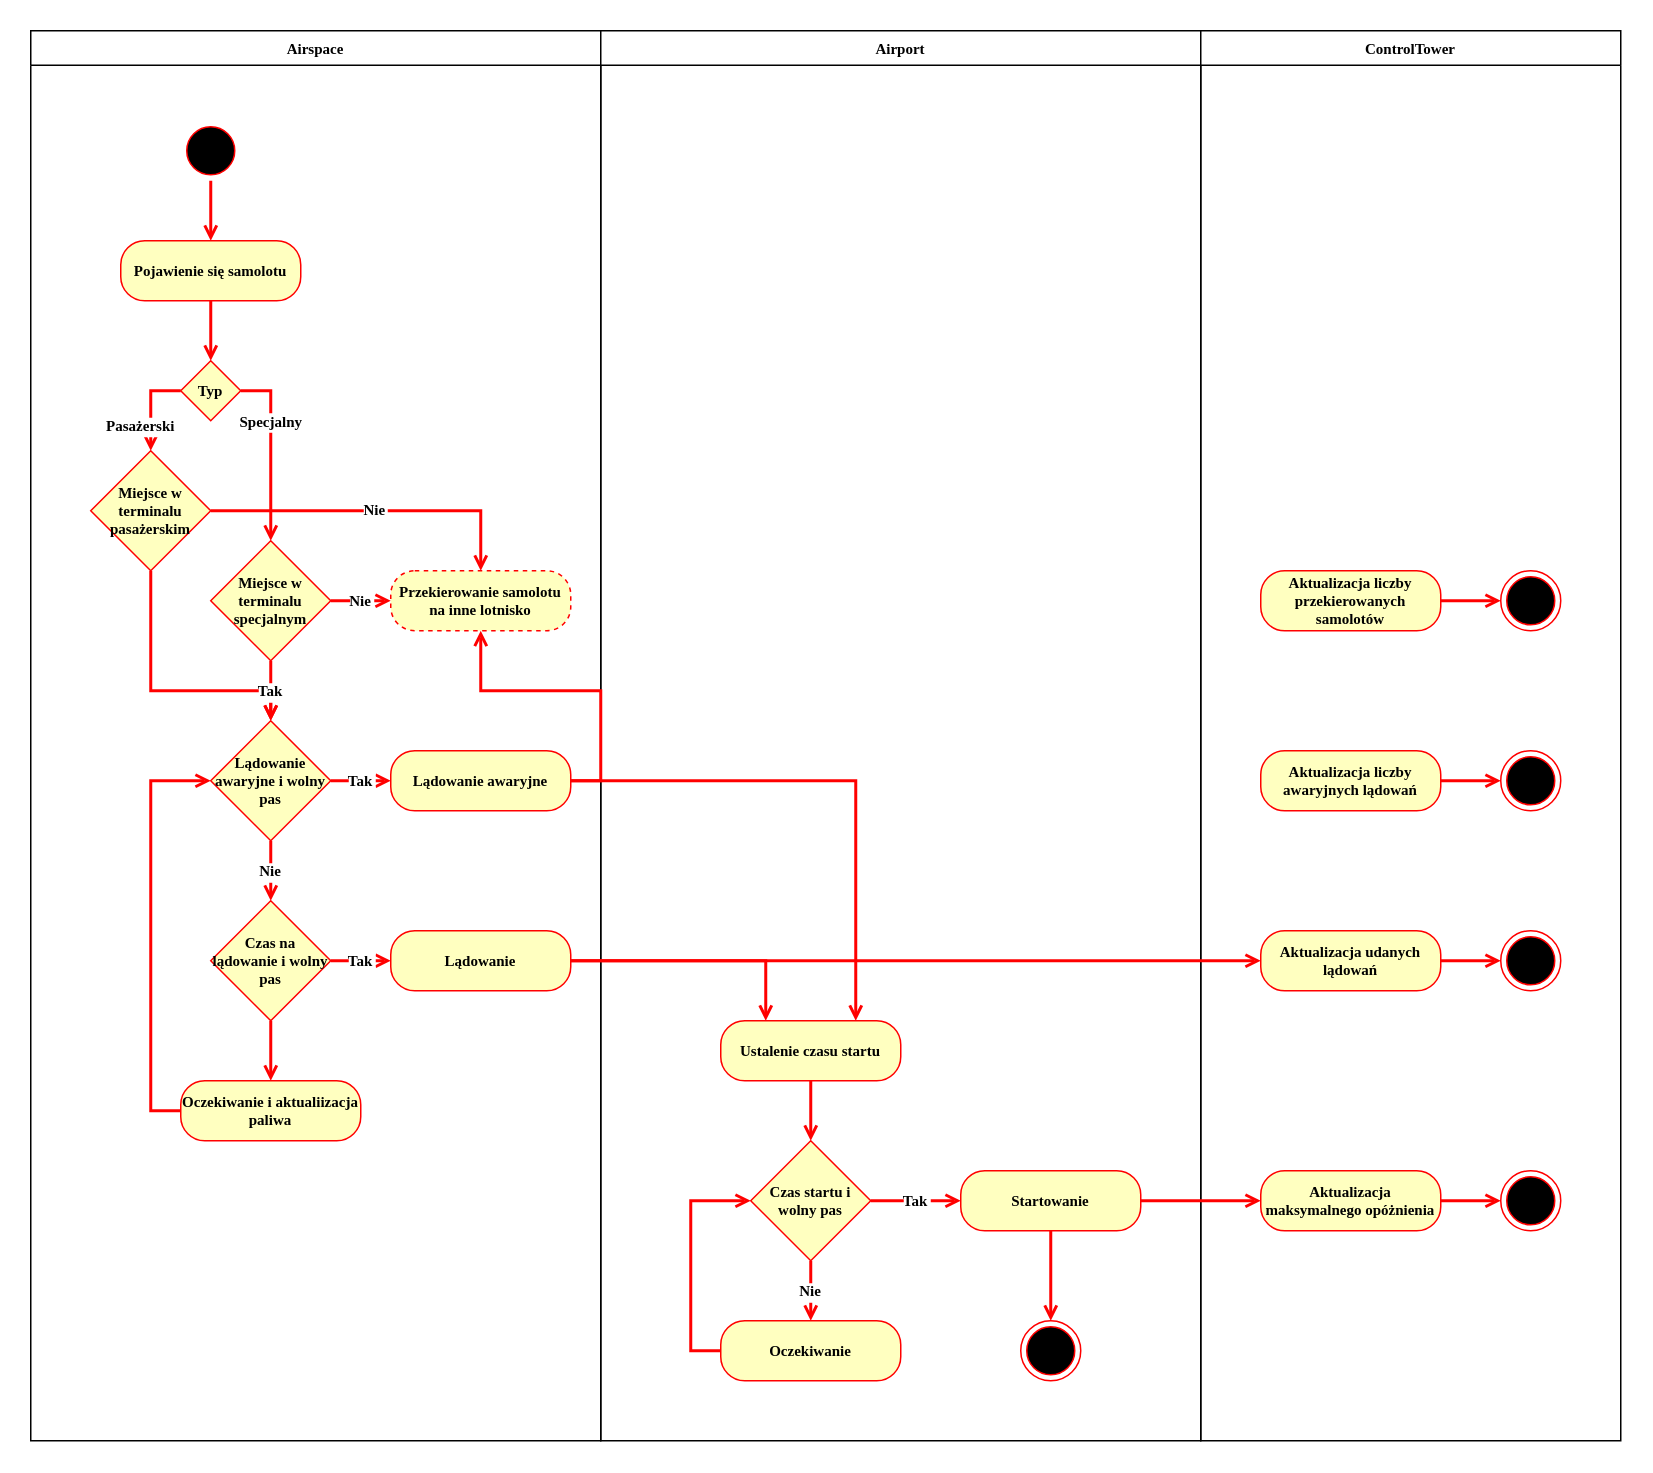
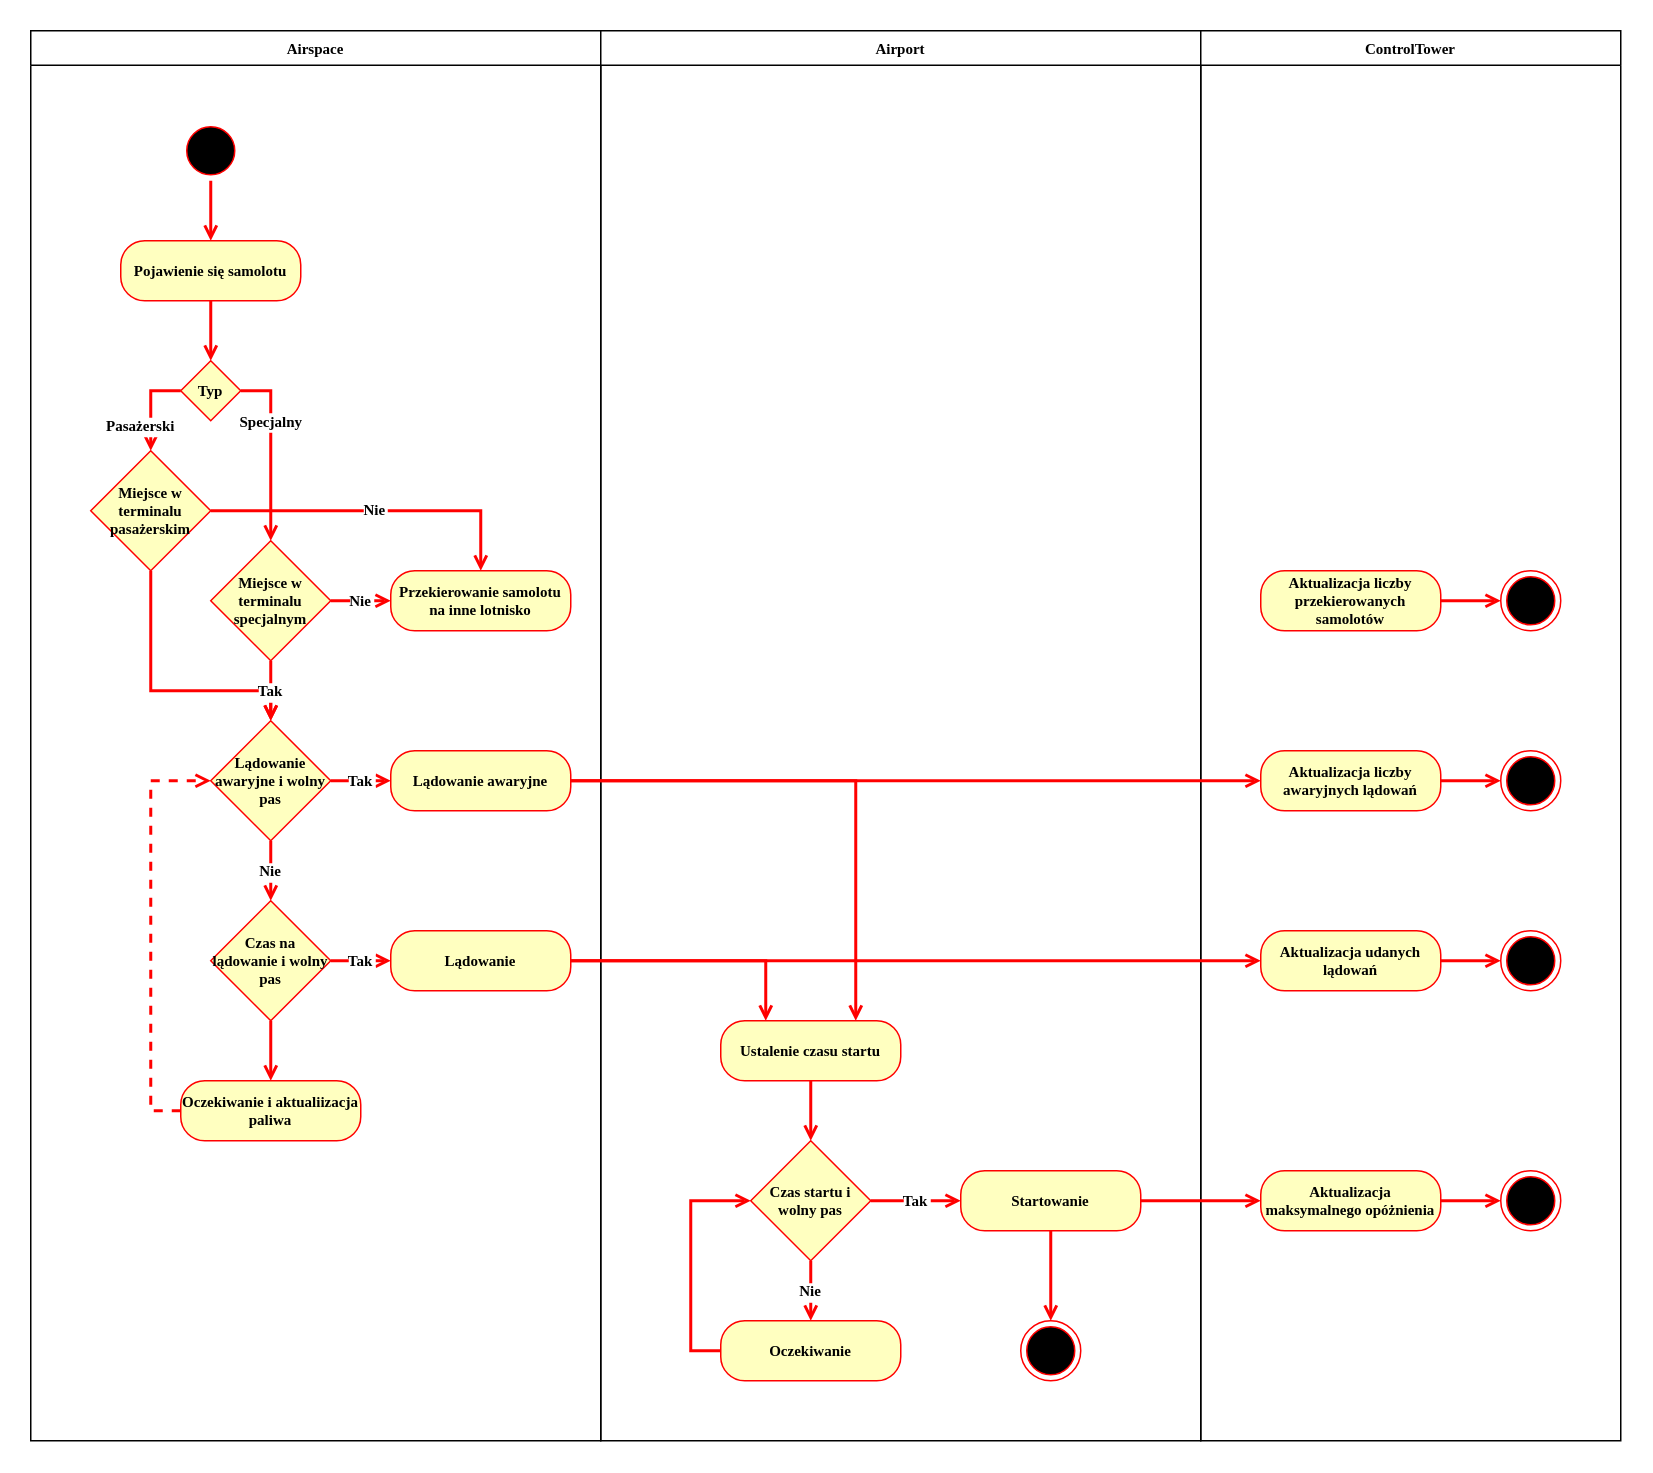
(481, 601) -> (481, 601)
(513, 691) -> (1056, 781)
(151, 931) -> (151, 931)
